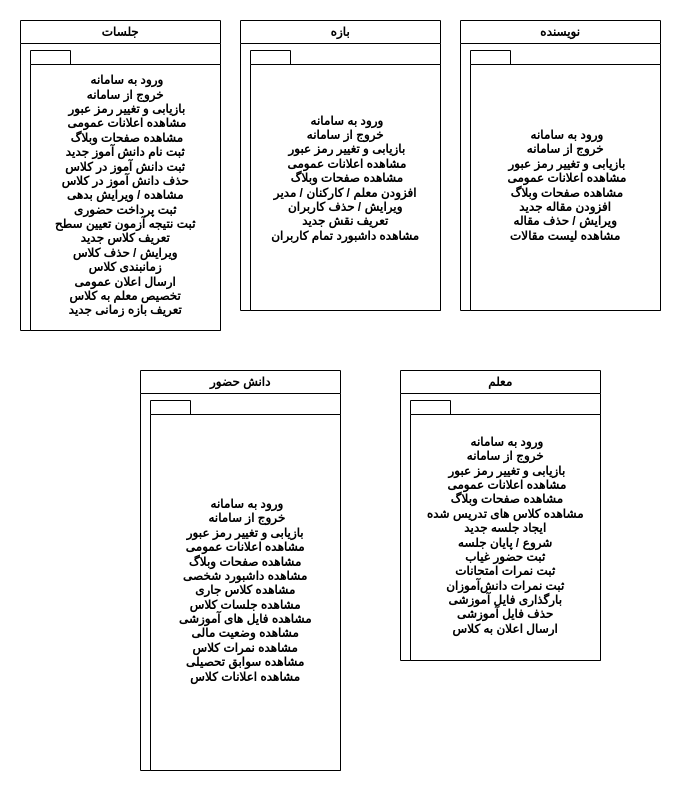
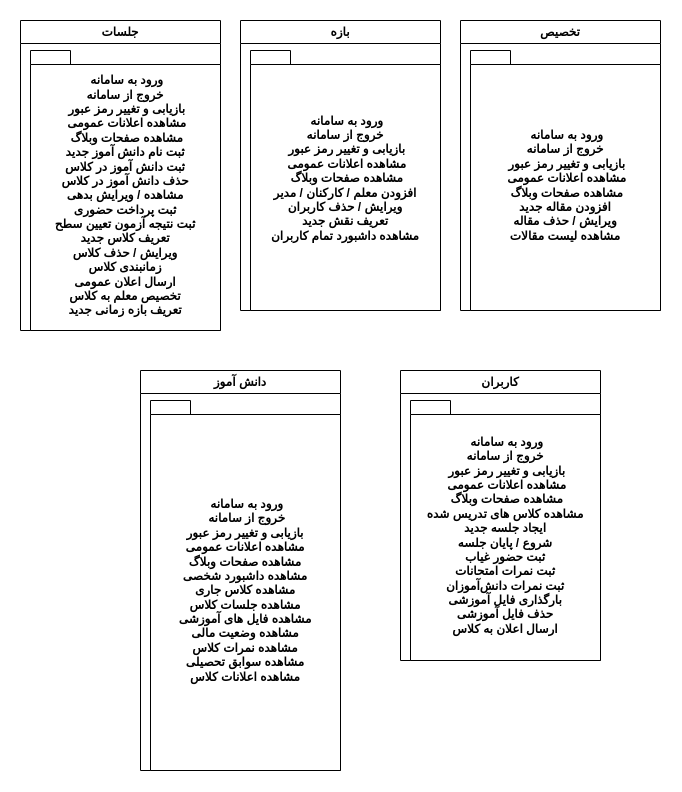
(561, 33) -> (561, 33)
(241, 383) -> (241, 383)
(501, 383) -> (501, 383)
